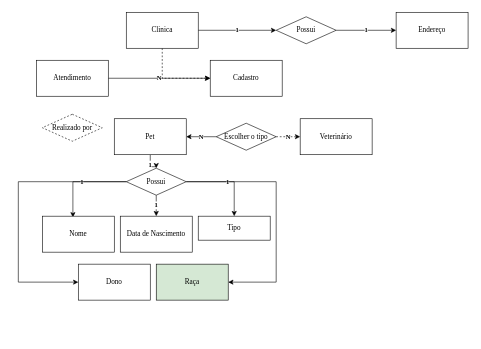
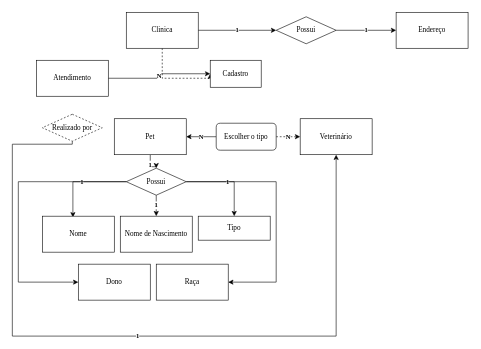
(246, 78) -> (236, 74)
(246, 137) -> (246, 137)
(156, 234) -> (156, 234)
(192, 282) -> (192, 282)
none -> (12, 335)
